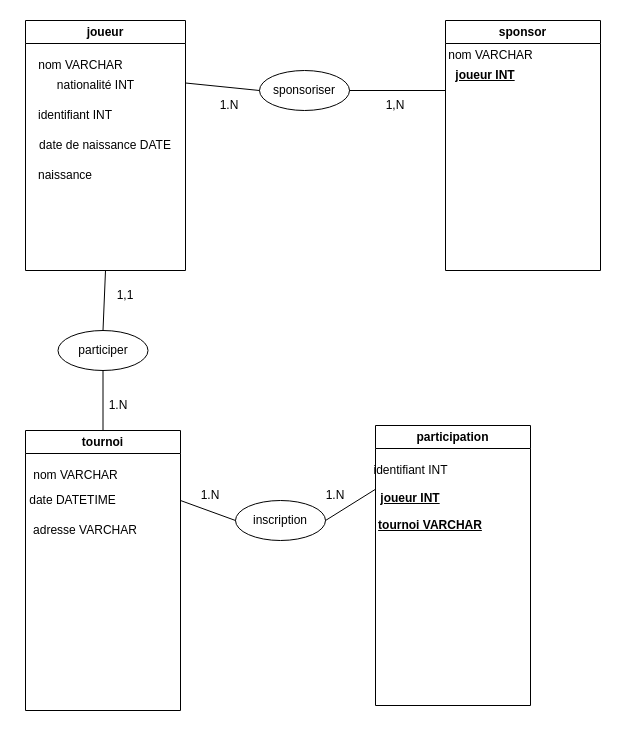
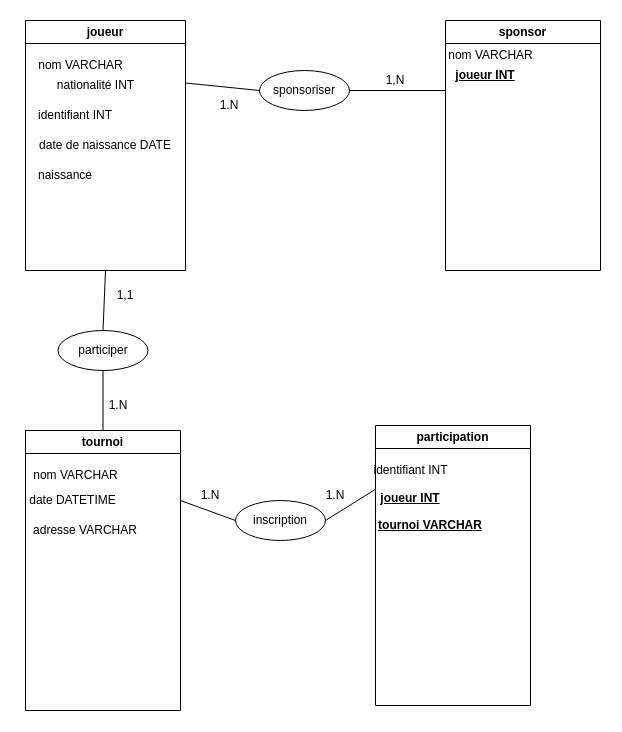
(396, 106) -> (396, 81)
